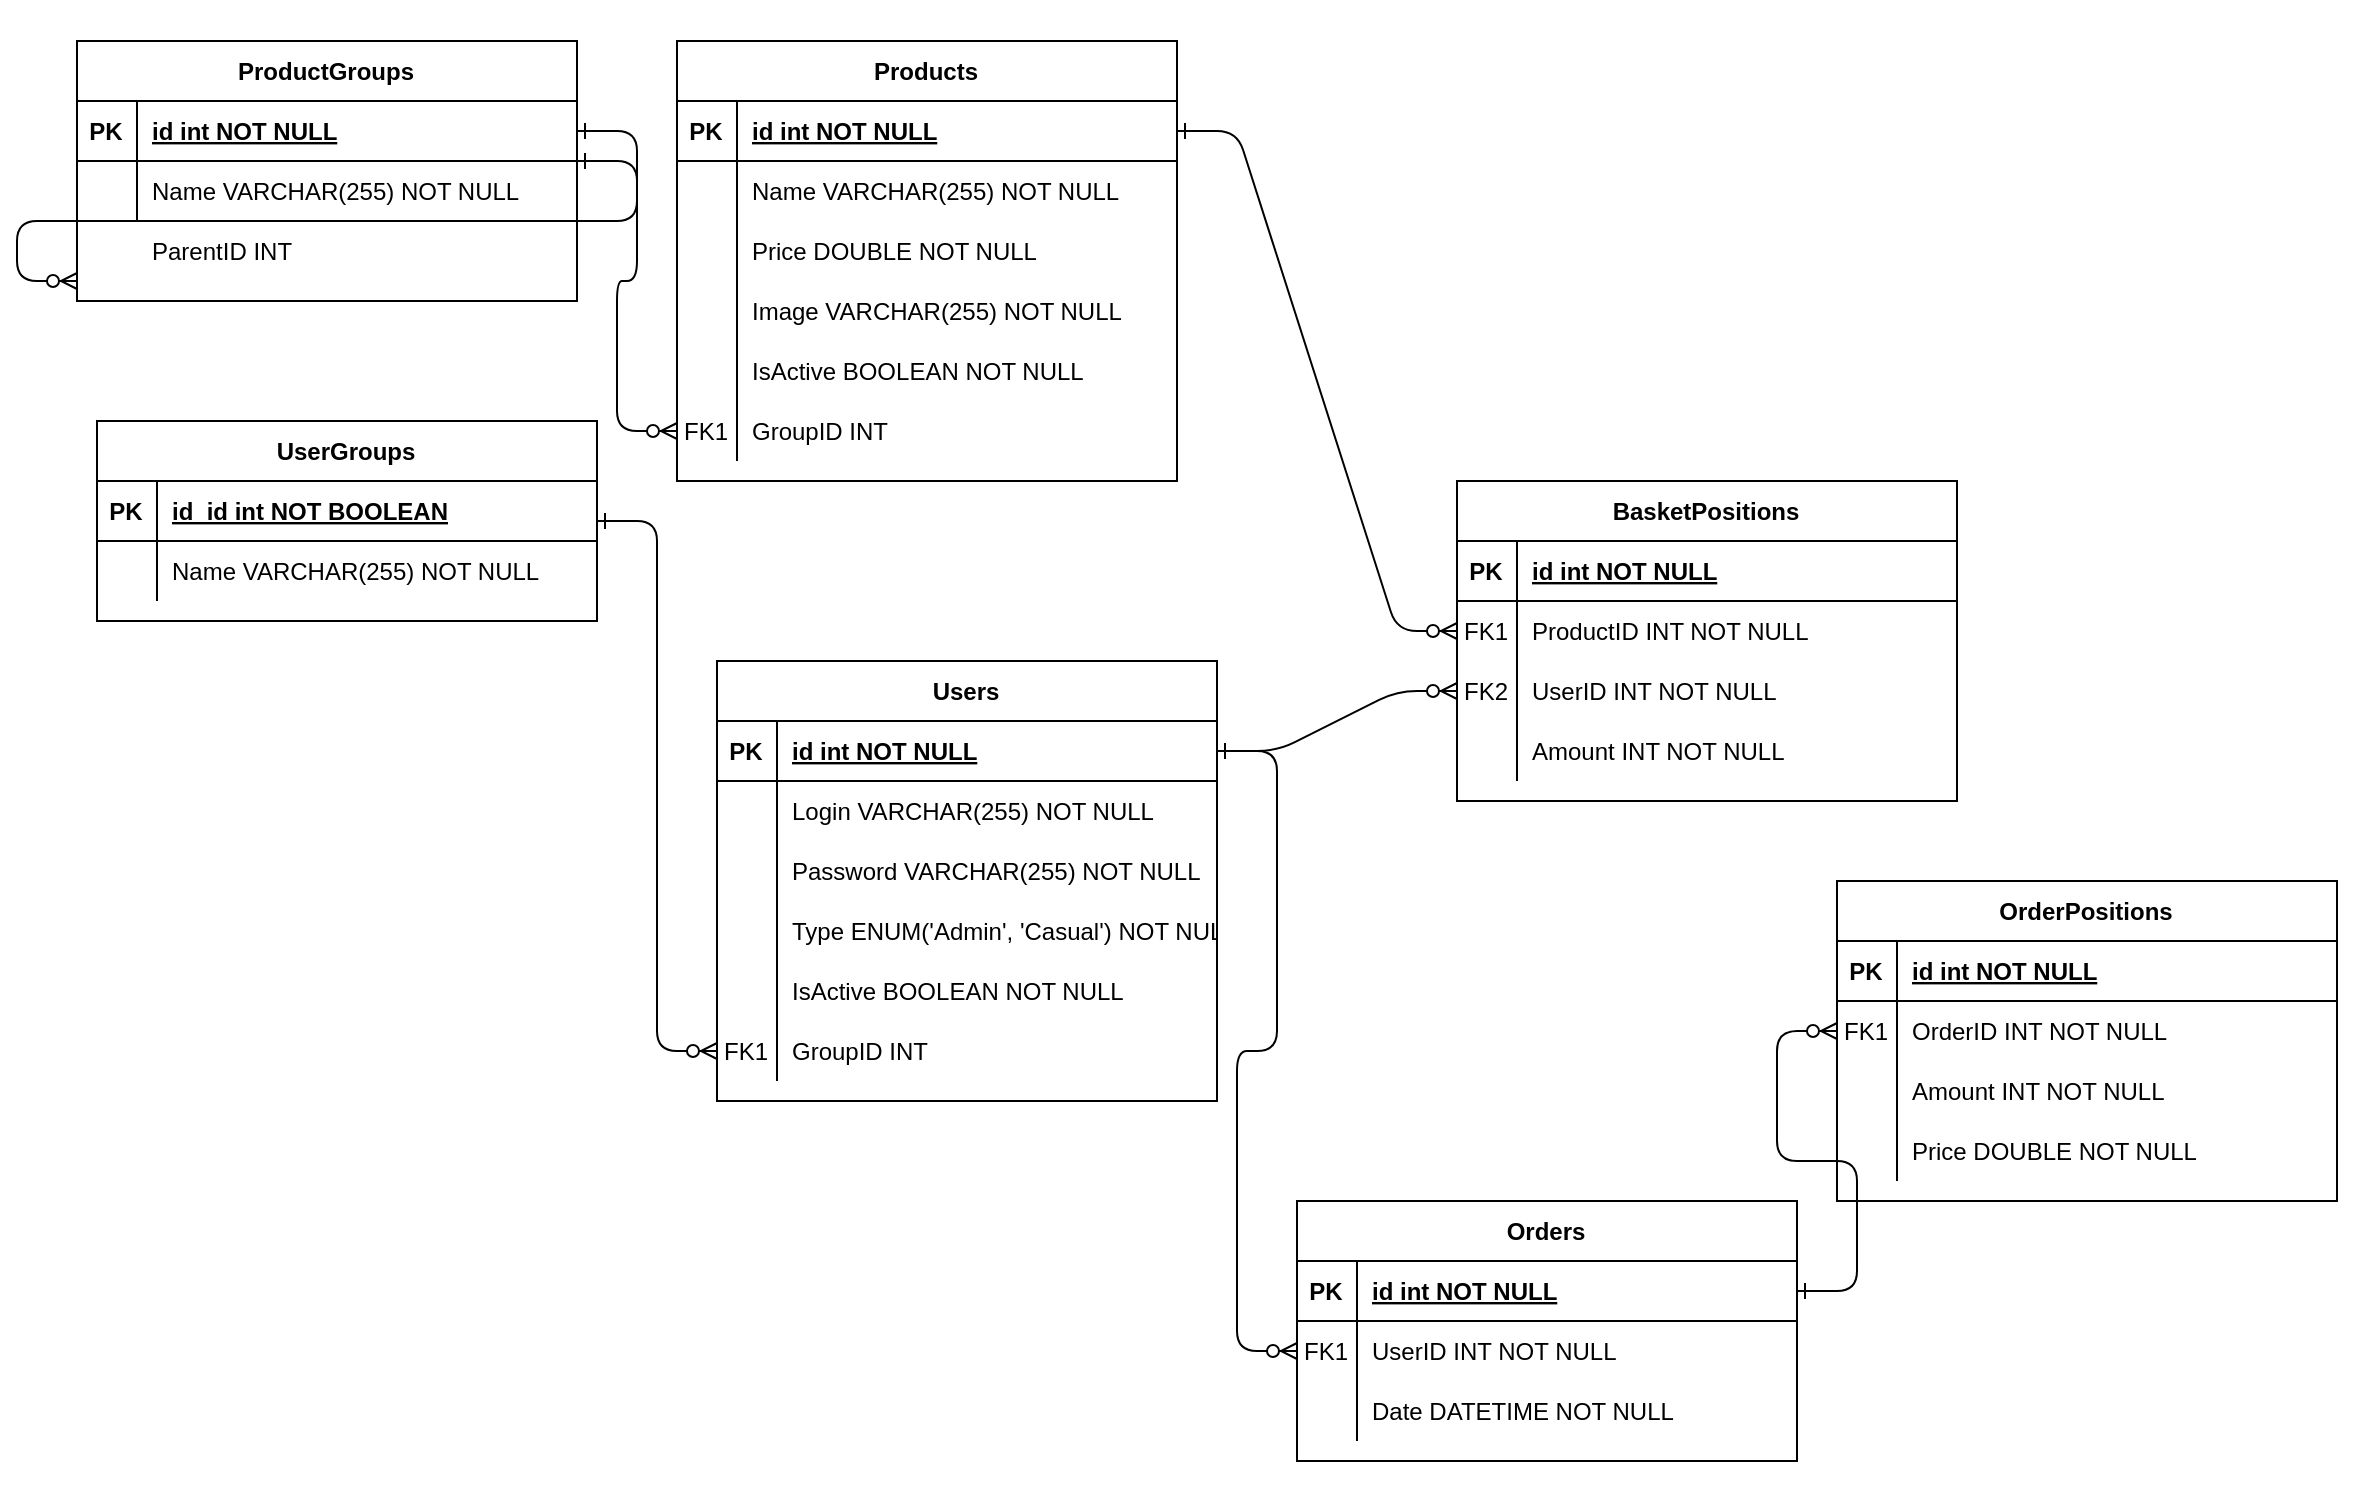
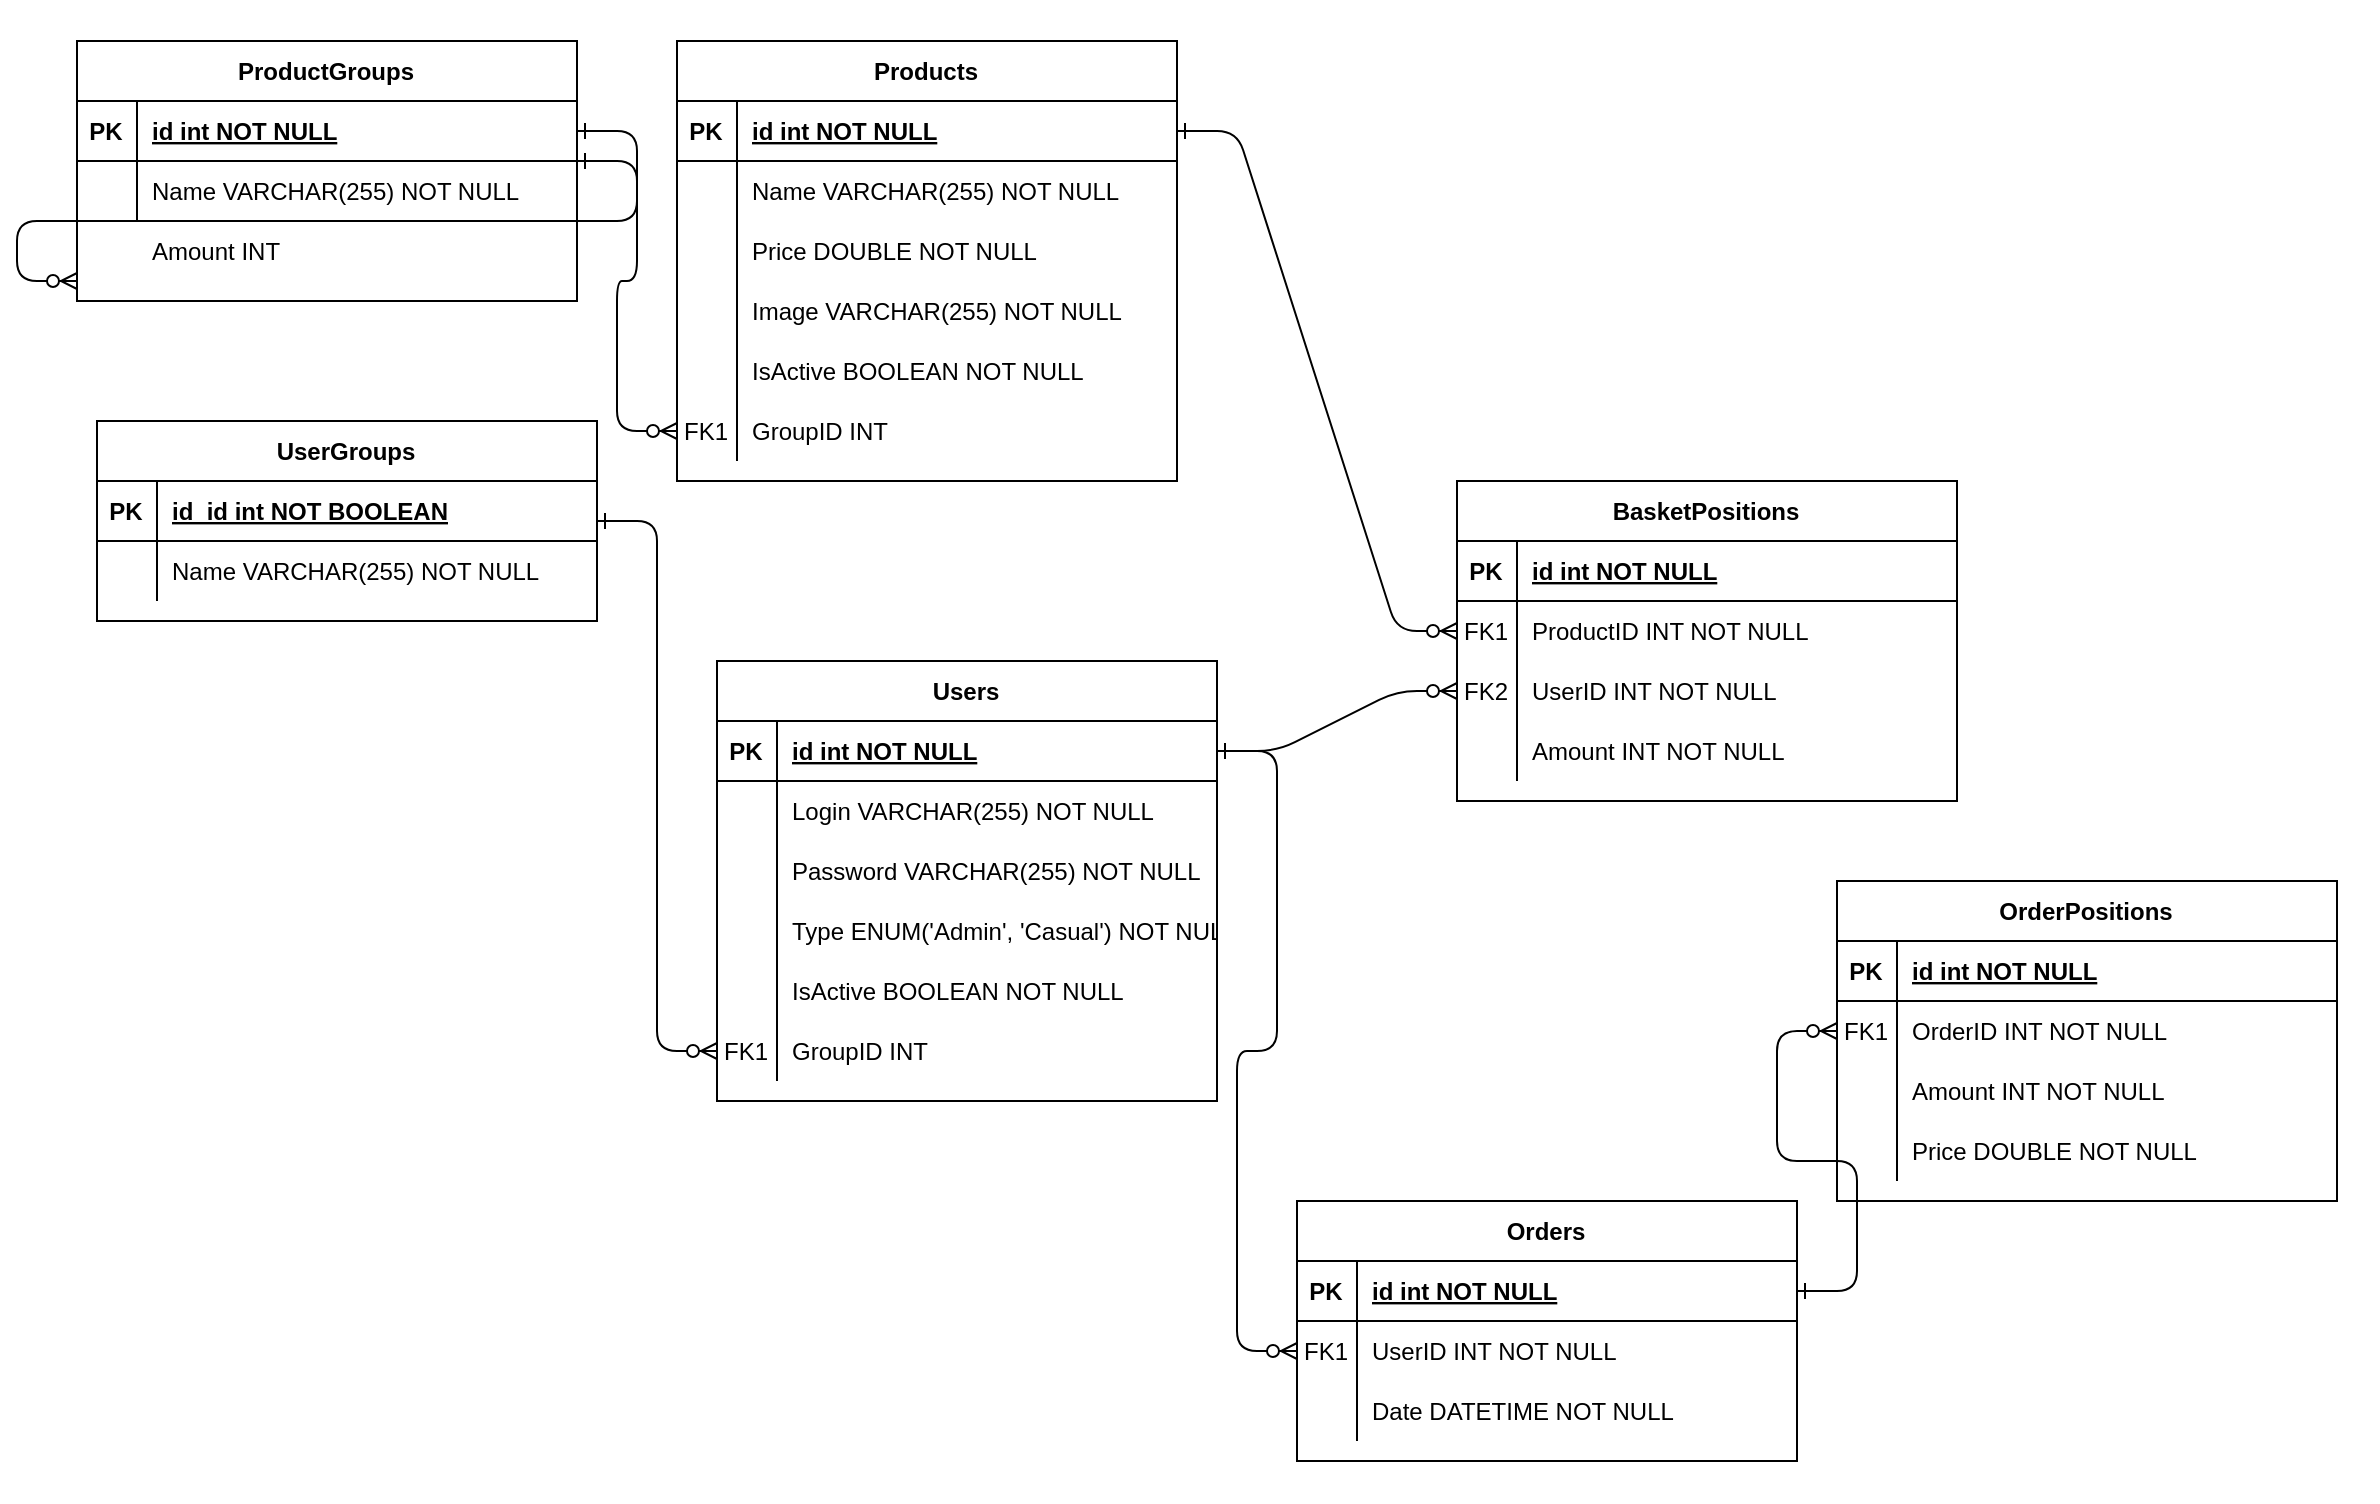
(230, 252) -> (216, 252)
